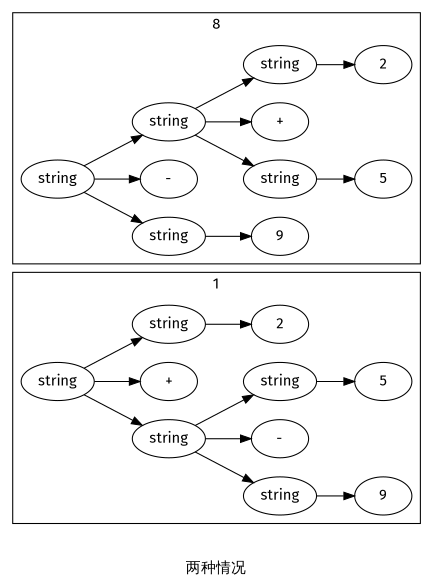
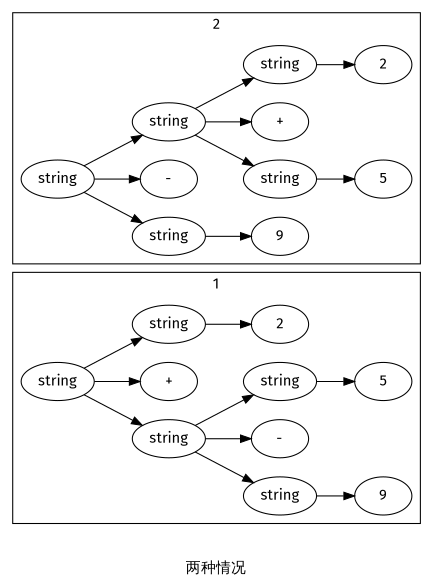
(217, 25) -> (217, 25)
